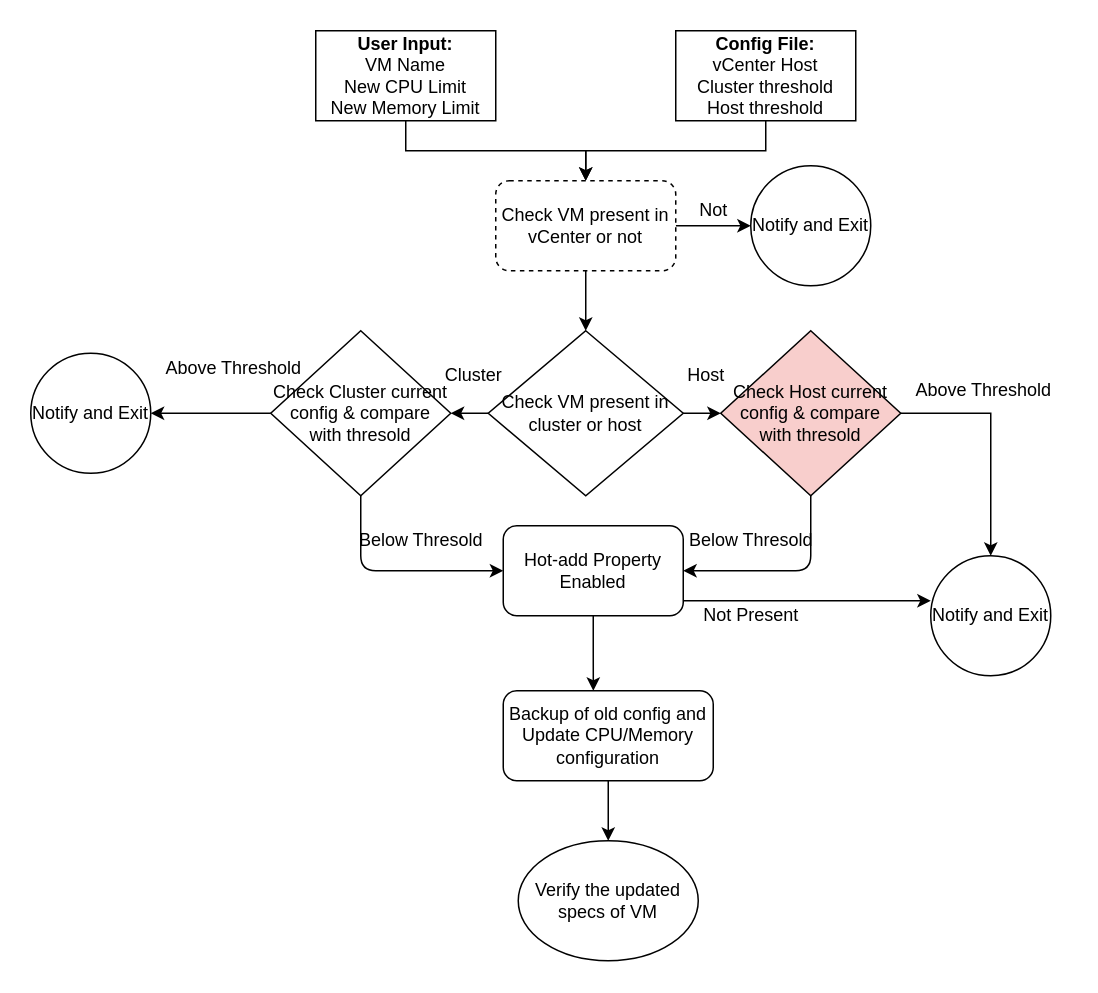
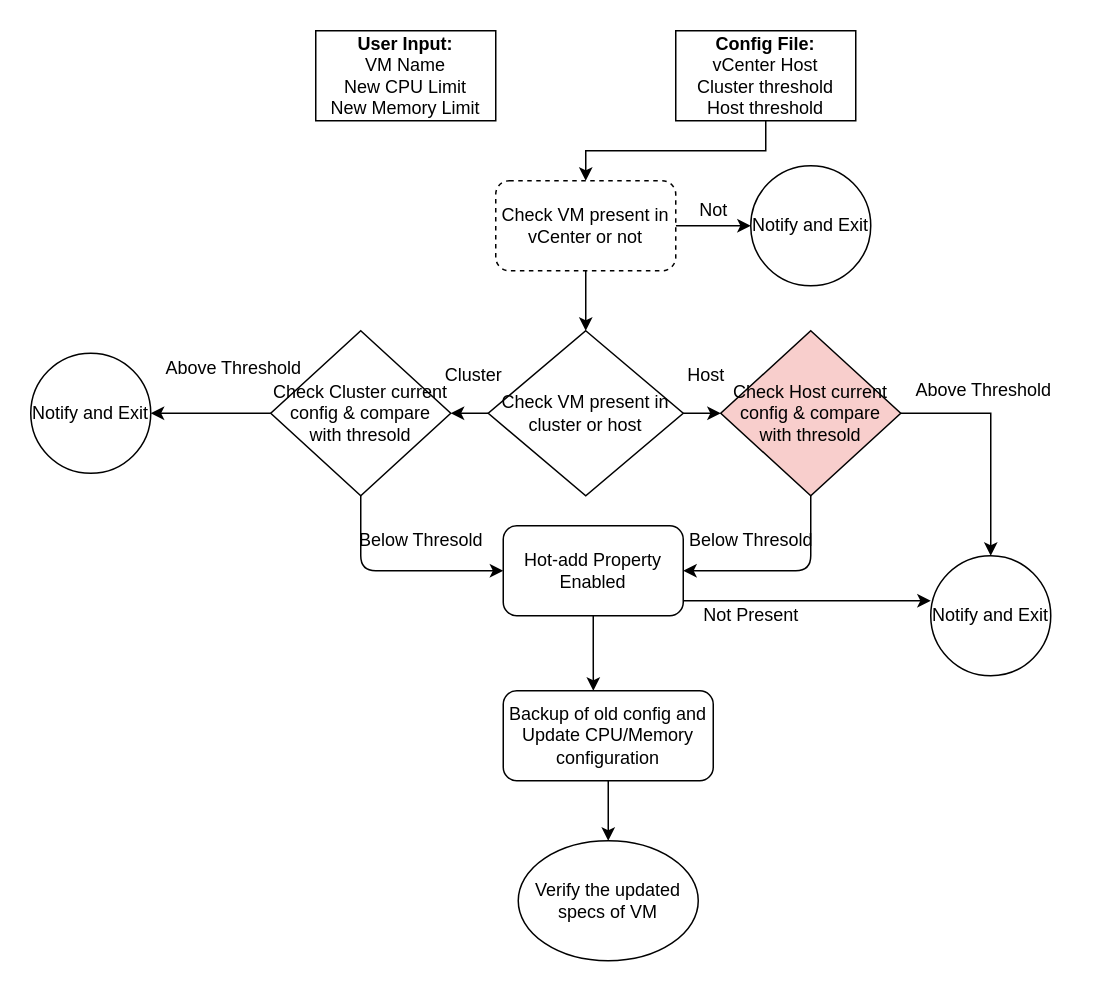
(479, 151) -> none
